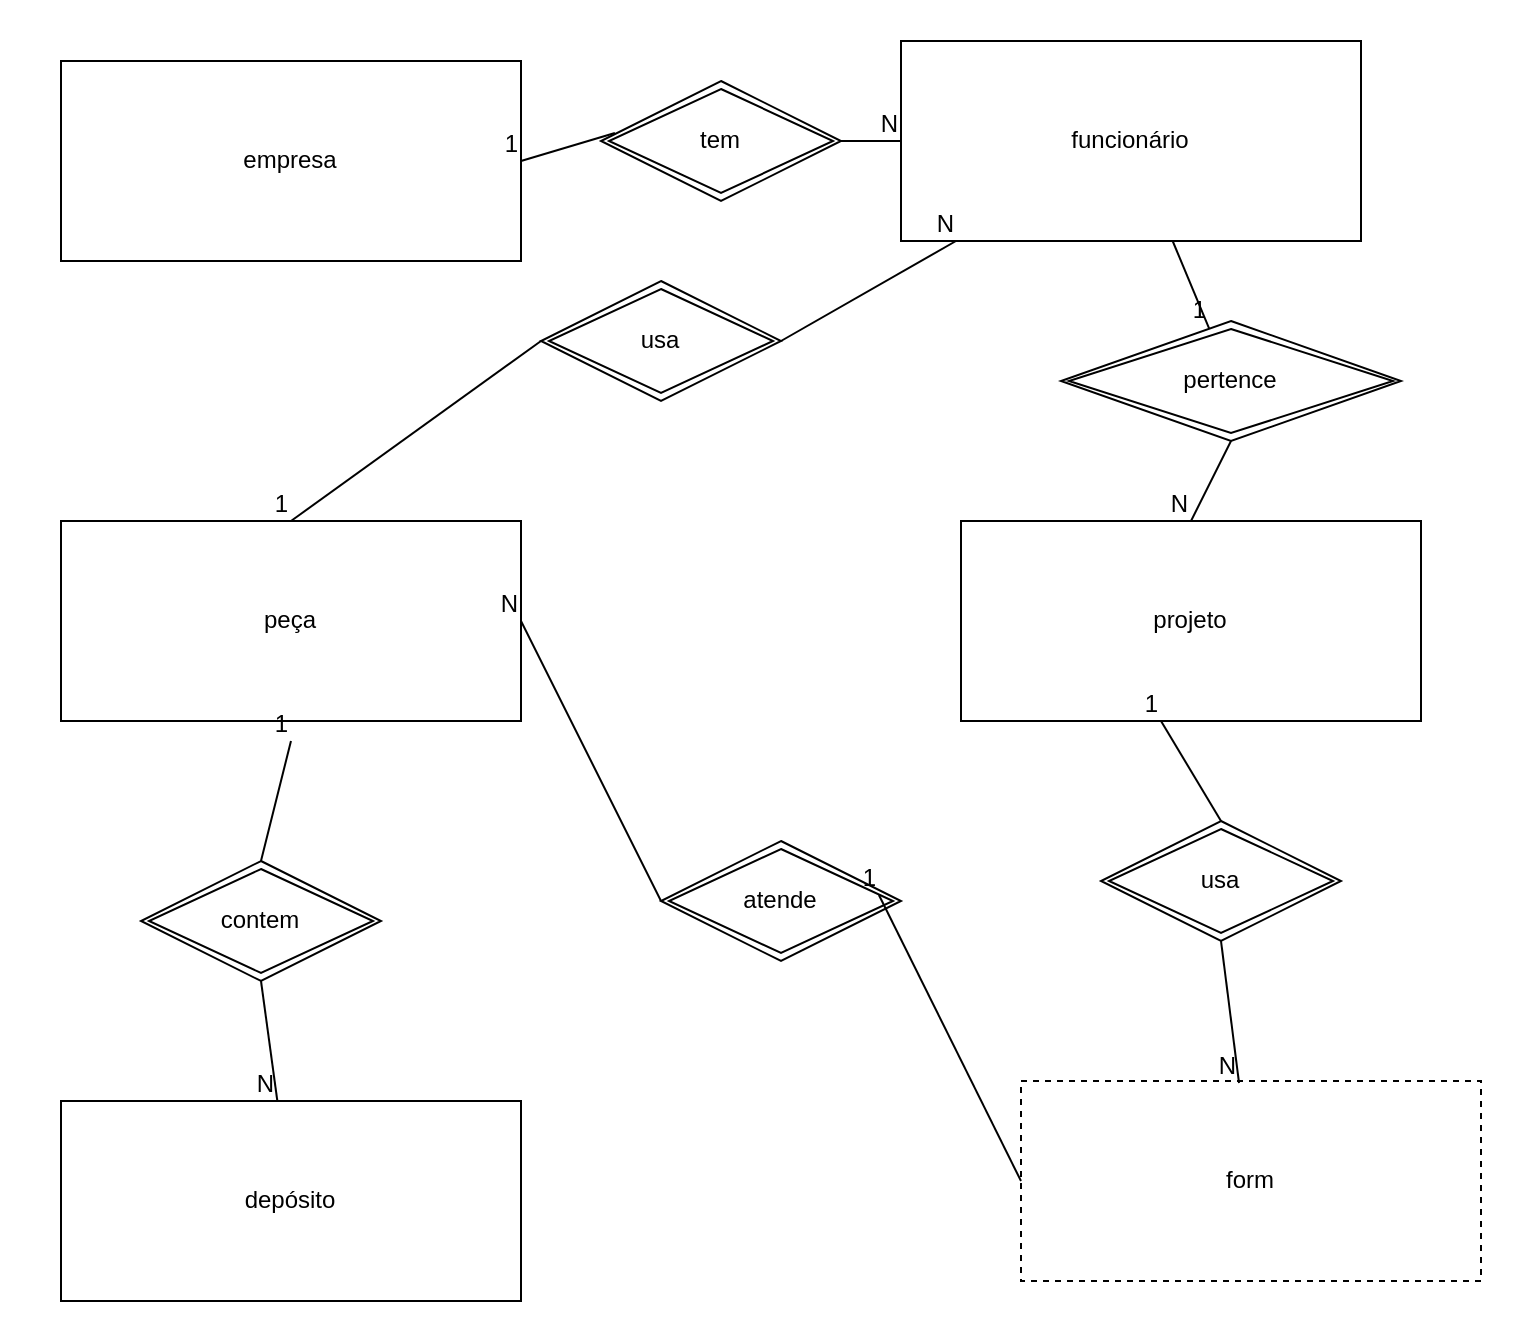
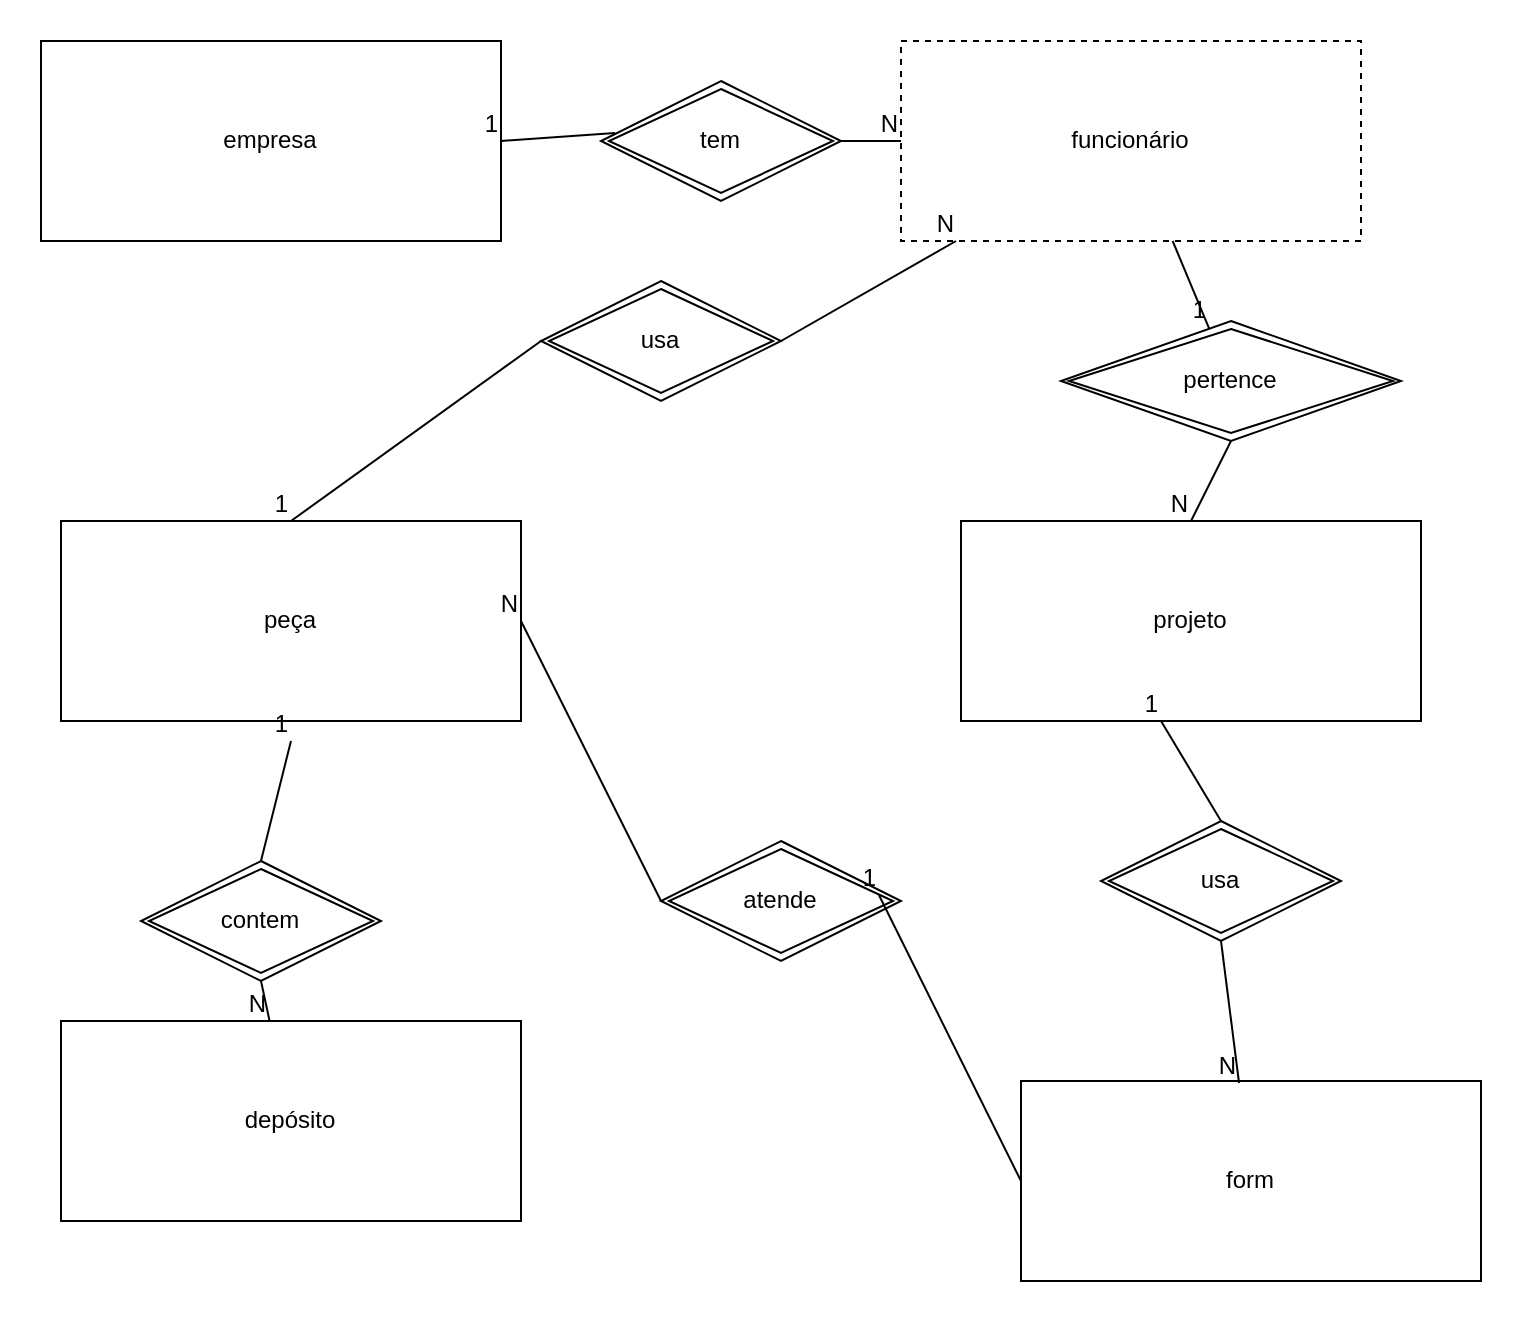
(1131, 141) -> (1131, 141)
(291, 161) -> (271, 141)
(1251, 1181) -> (1251, 1181)
(291, 1201) -> (291, 1121)
